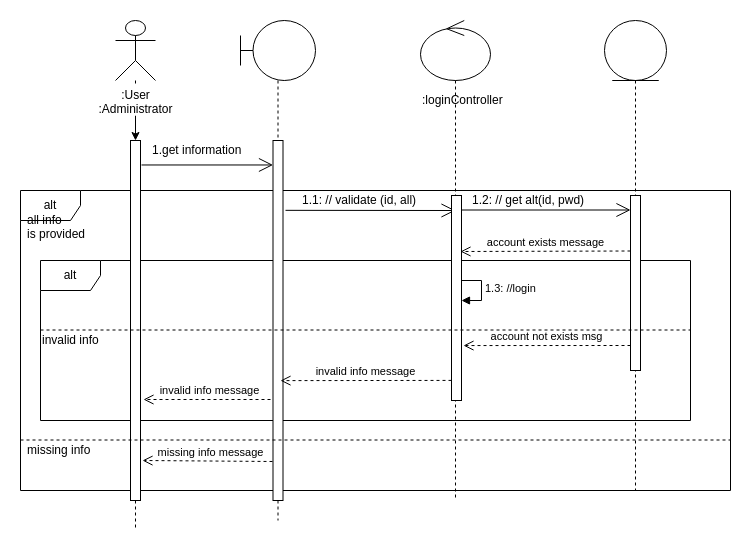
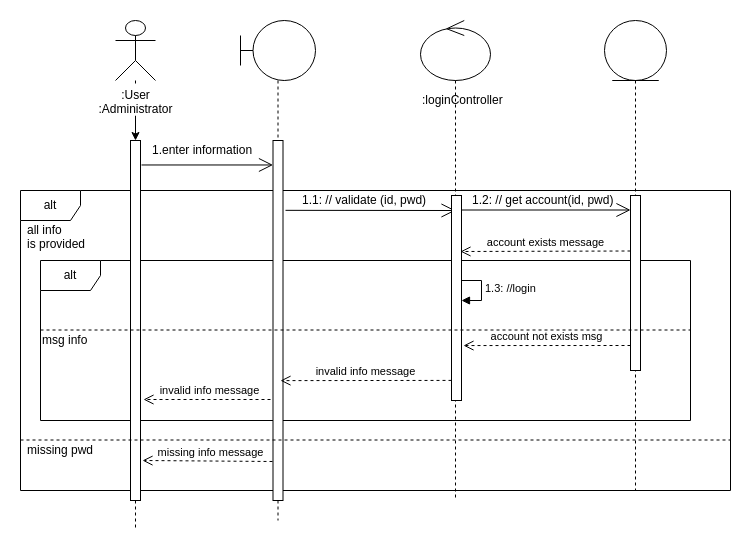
(203, 151) -> (210, 151)
(371, 201) -> (374, 201)
(539, 201) -> (554, 201)
(61, 226) -> (61, 236)
(75, 341) -> (66, 341)
(62, 451) -> (60, 451)
